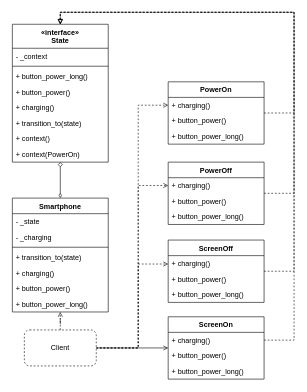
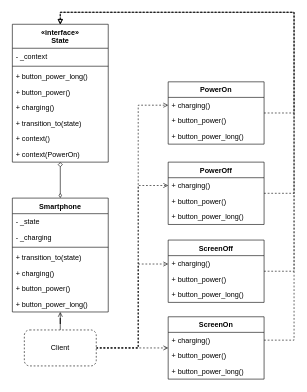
(60, 320) -> (60, 320)
(153, 348) -> (153, 348)
